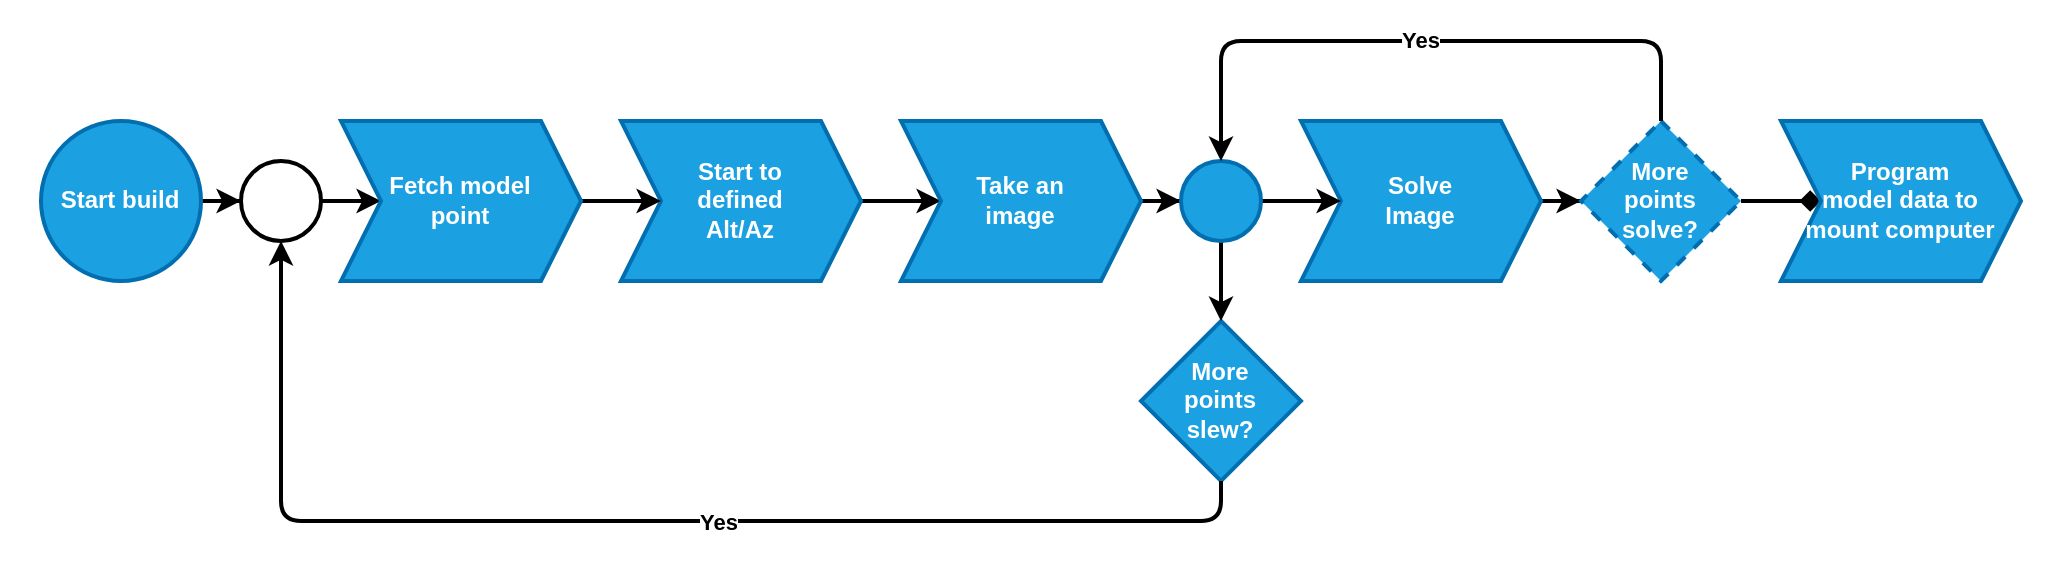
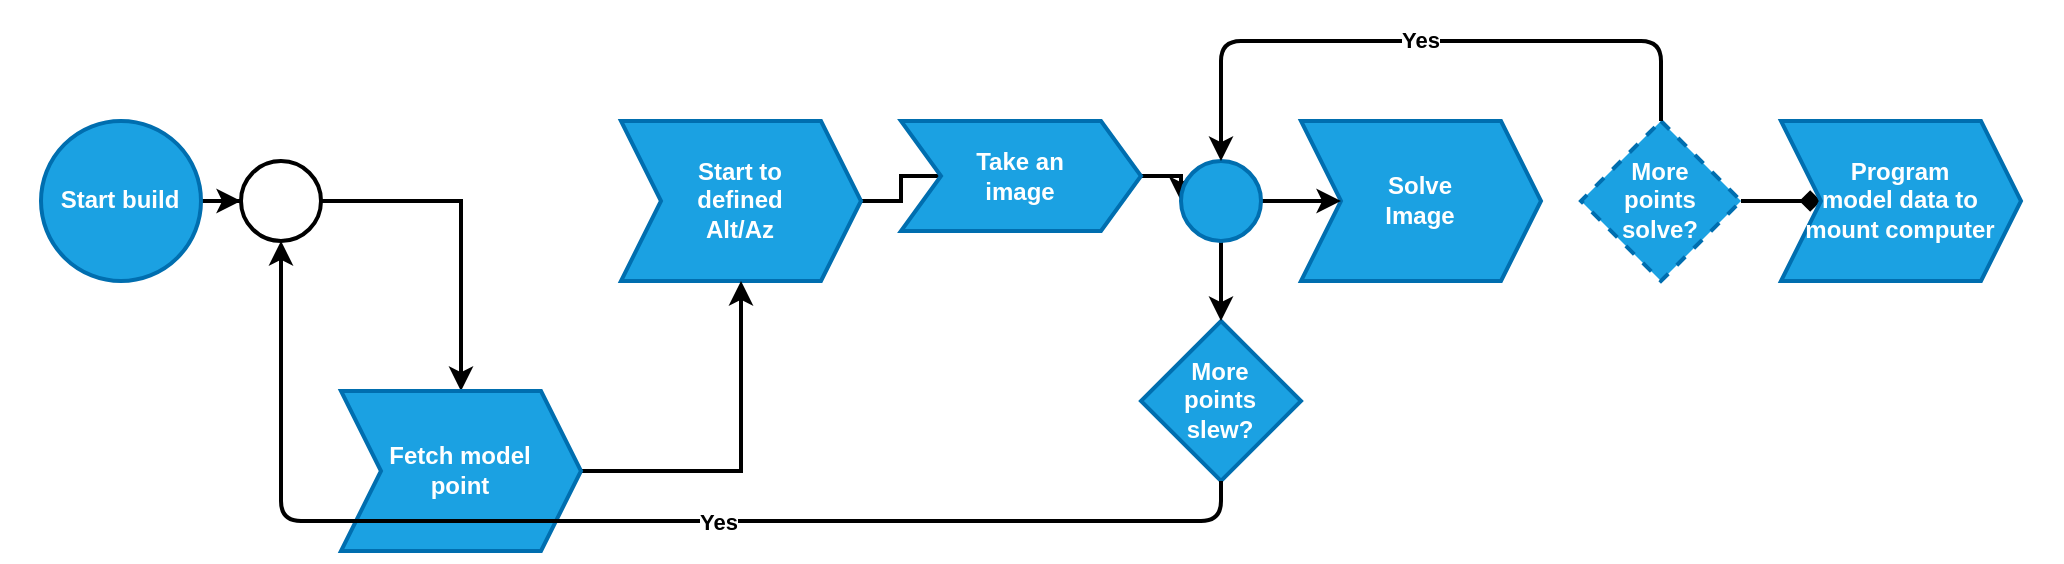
(461, 201) -> (461, 471)
(1021, 201) -> (1021, 176)
(1570, 201) -> none
